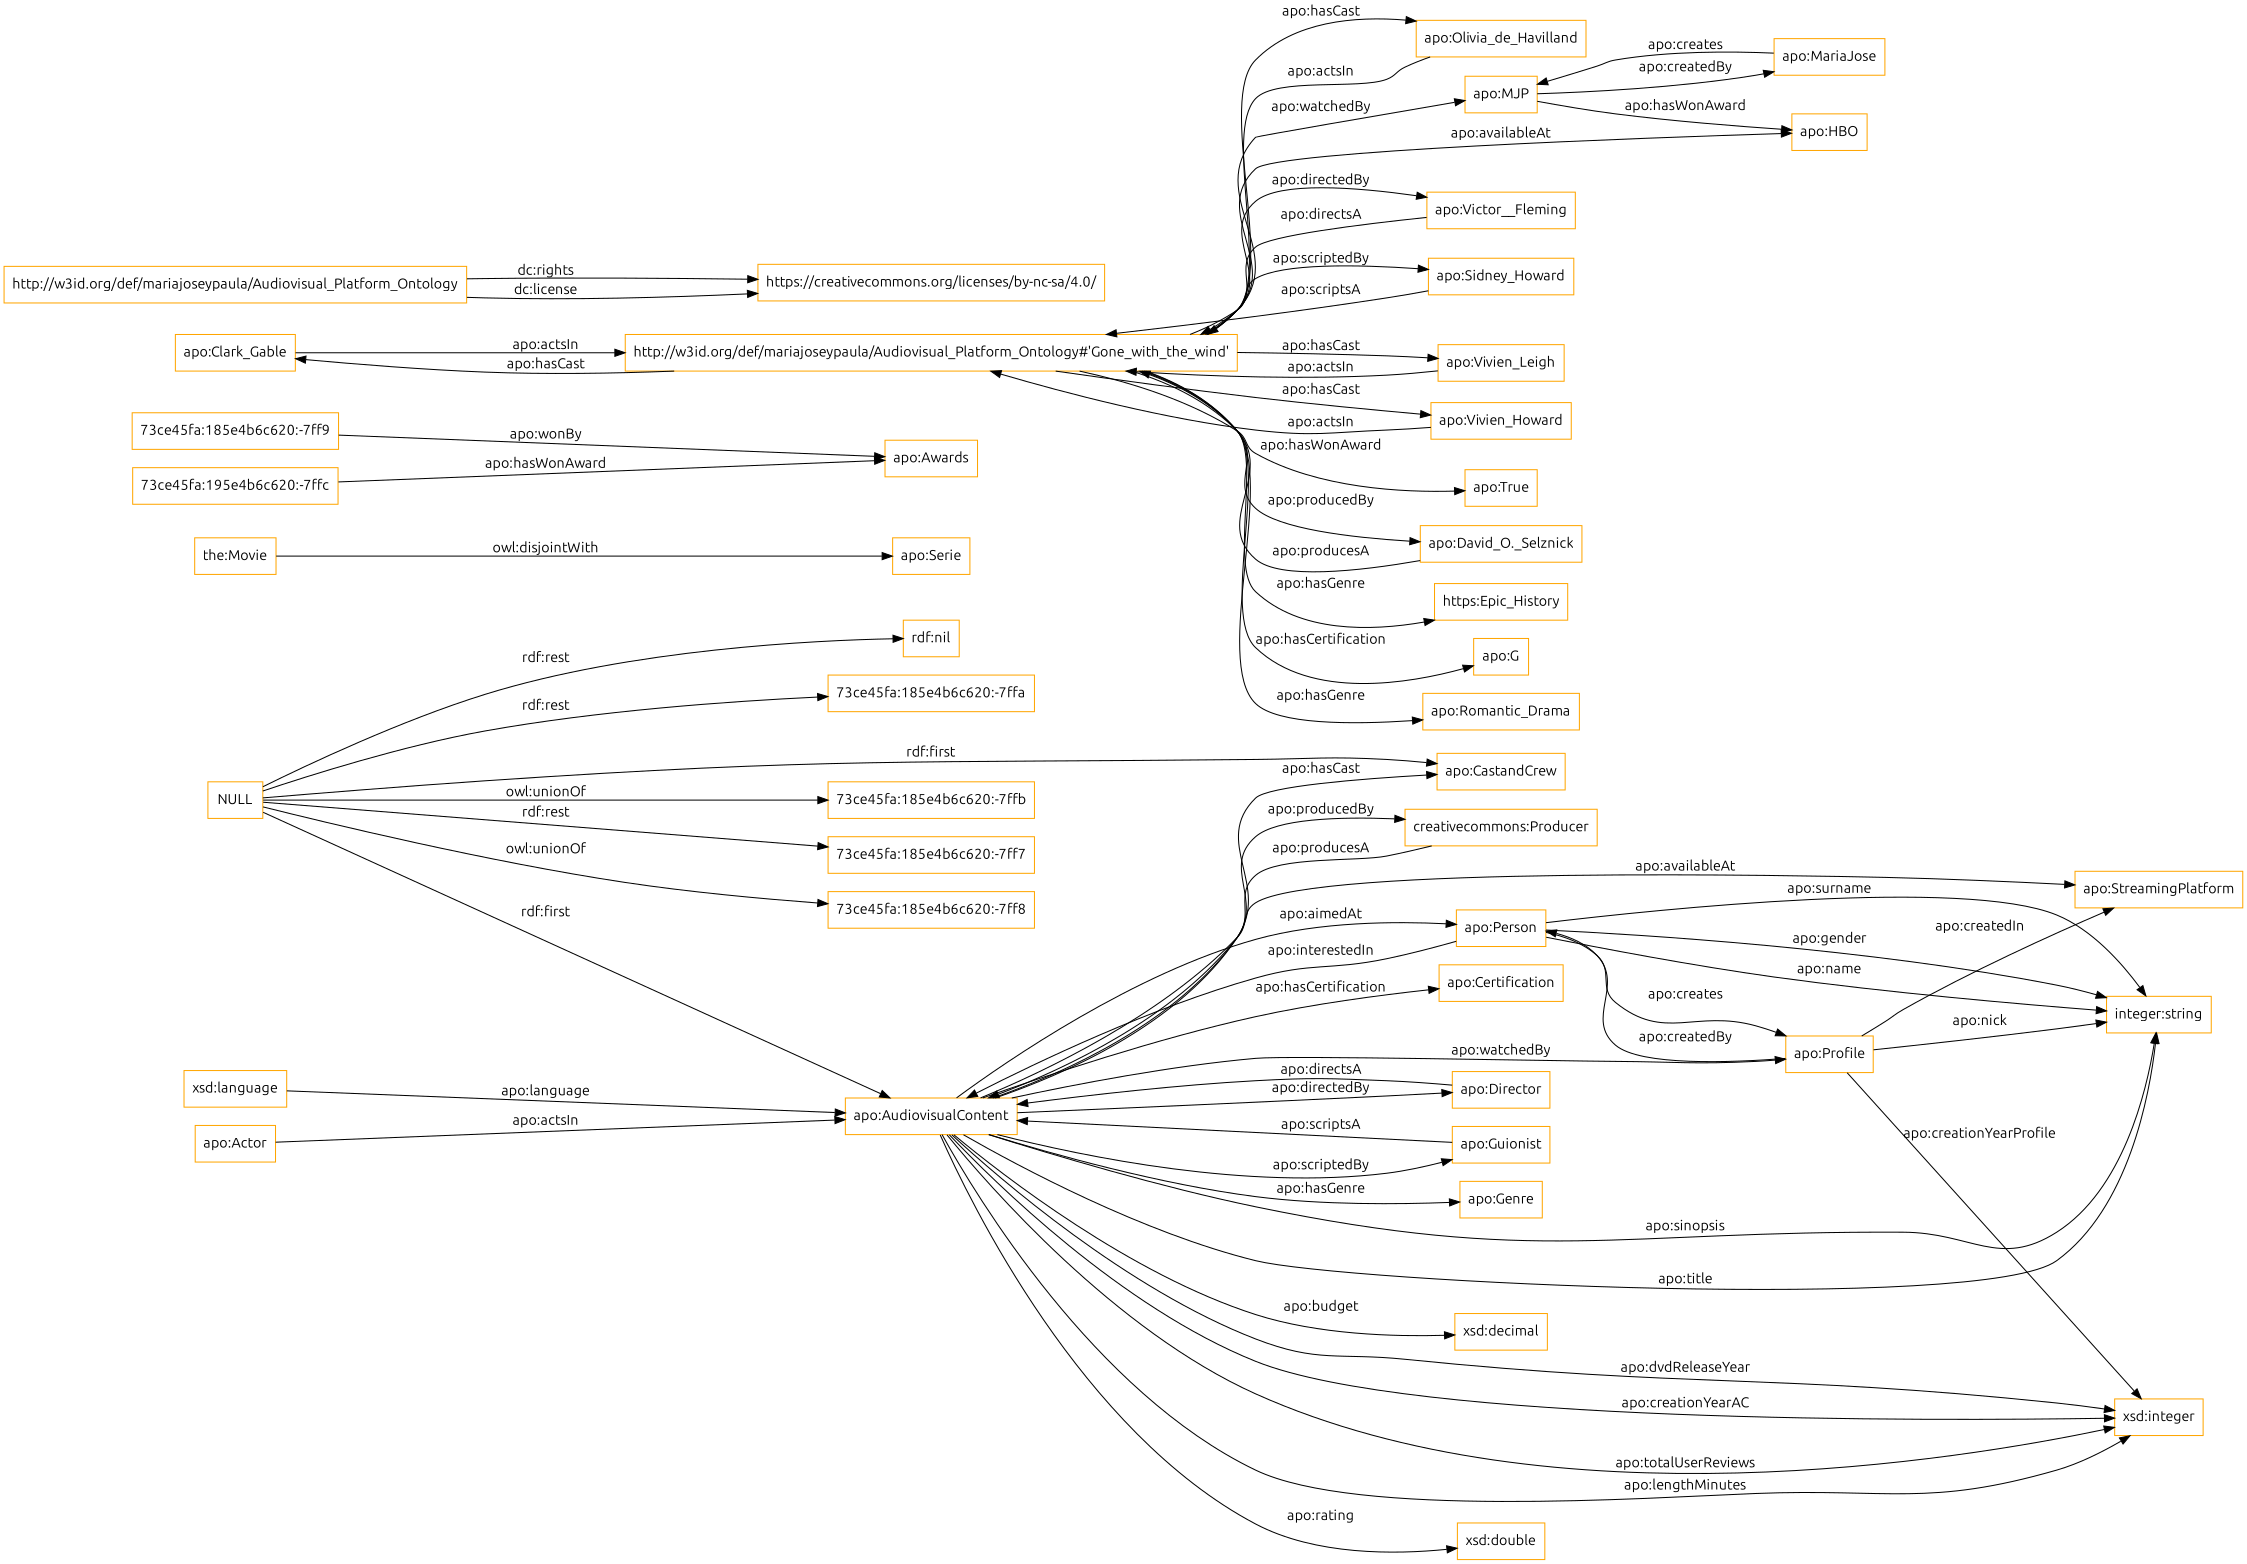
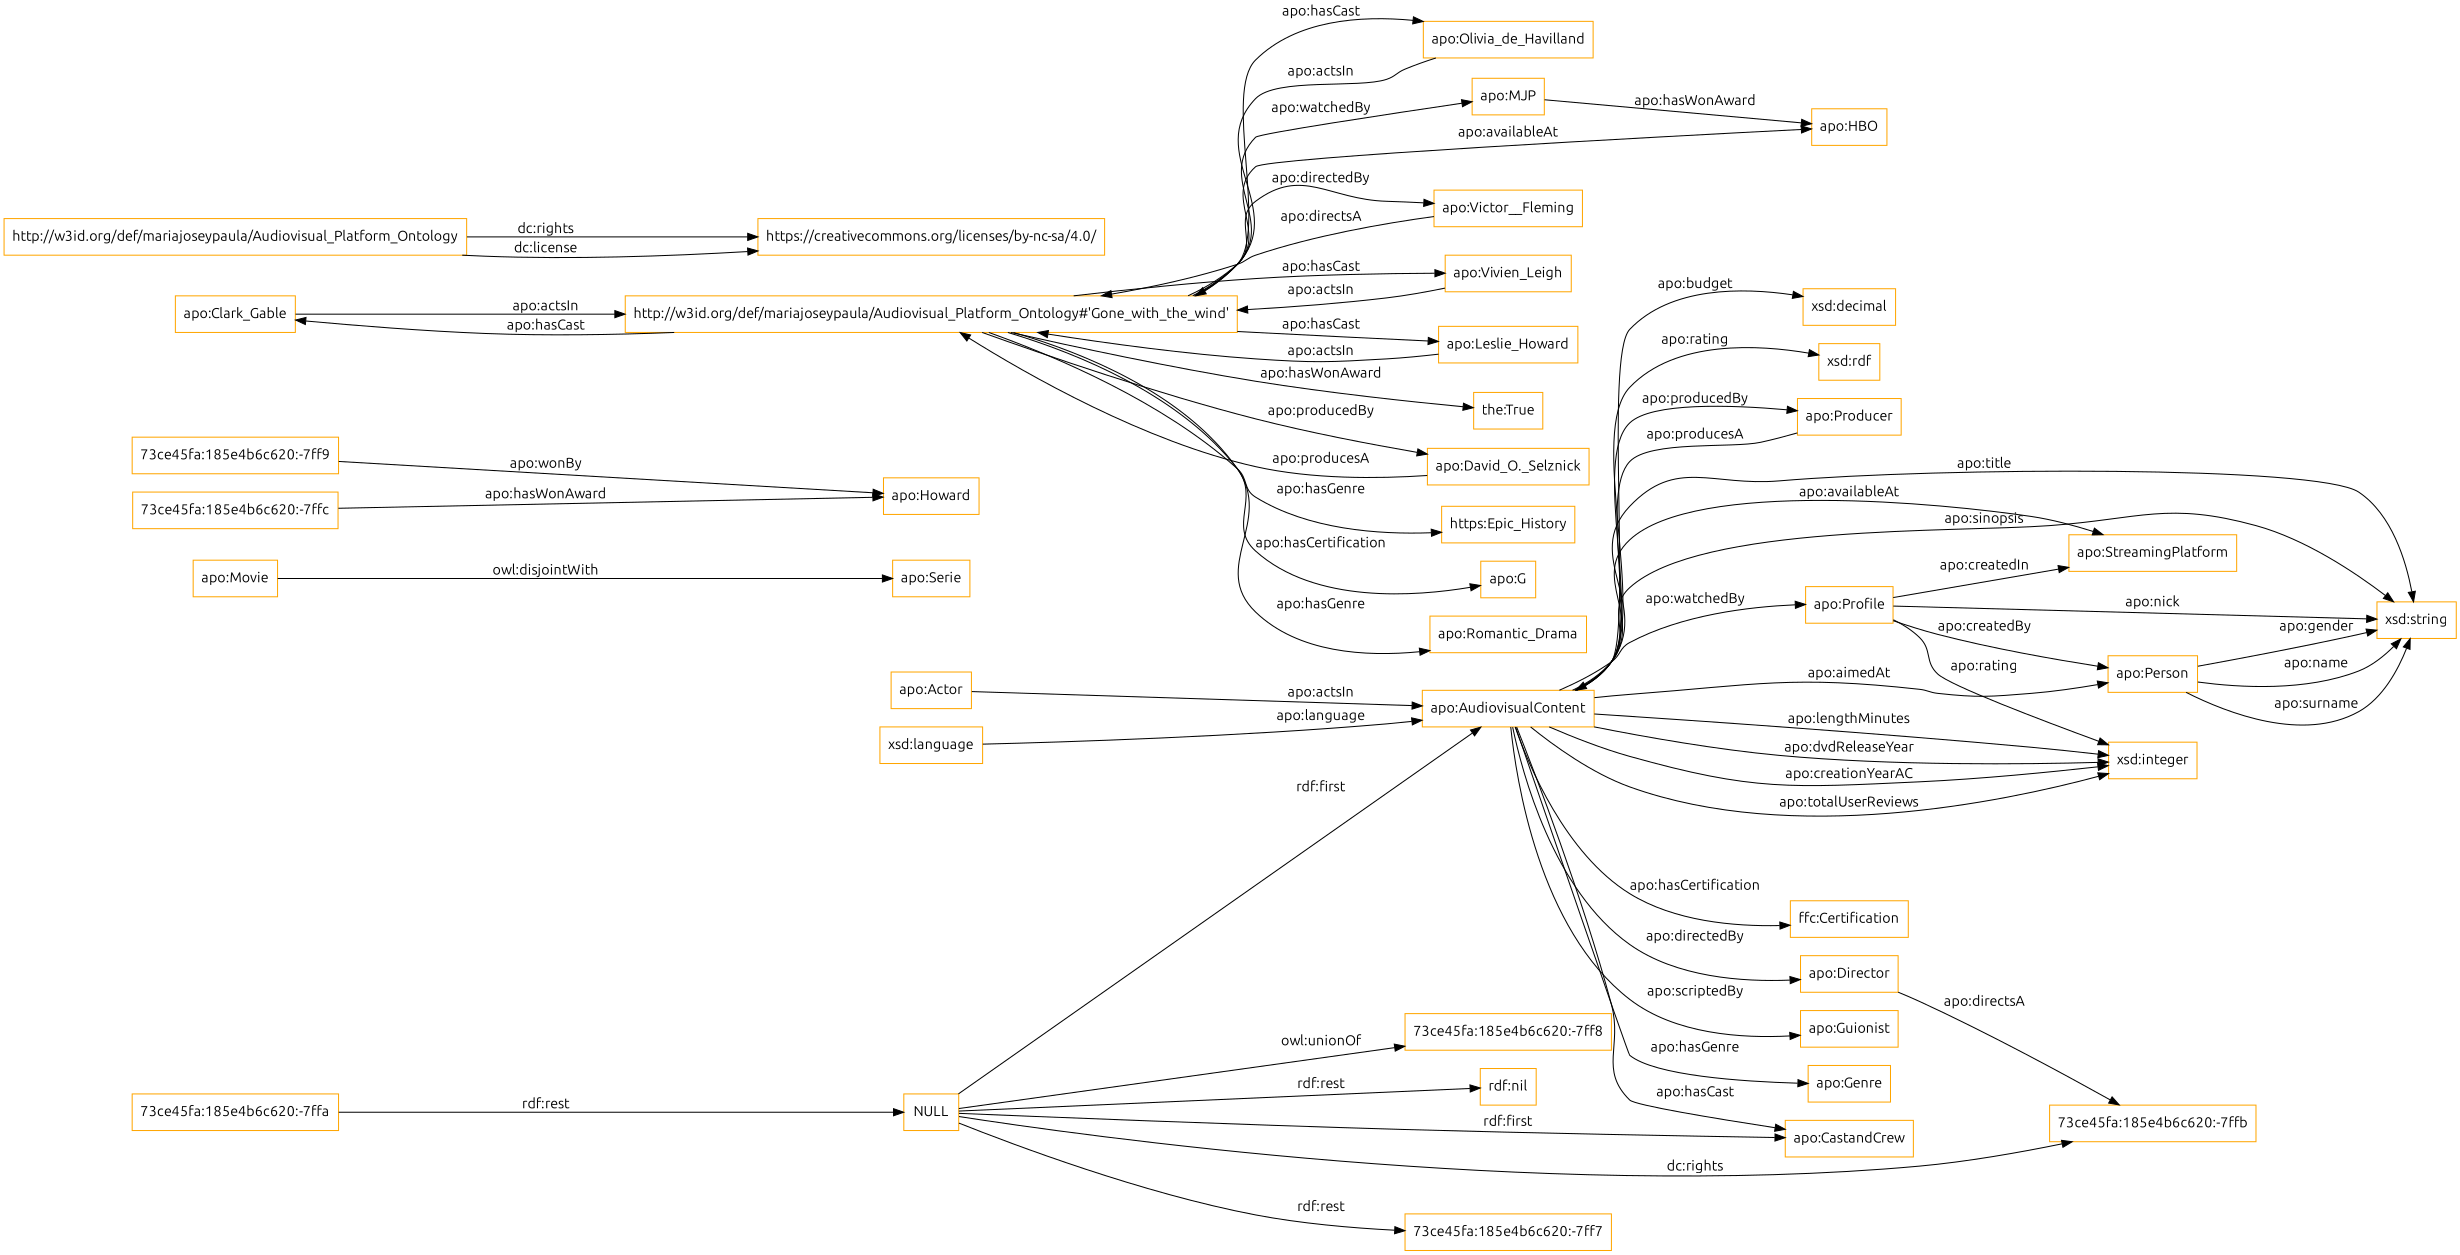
(1829, 57) -> none
(1501, 277) -> none
(1501, 421) -> (1508, 345)
(931, 459) -> (931, 496)
(235, 486) -> (235, 510)
(1501, 488) -> (1508, 411)
(235, 556) -> (235, 578)
(536, 723) -> (616, 1112)
(546, 792) -> (1695, 1167)
(1501, 828) -> (1849, 417)
(1501, 983) -> (1849, 919)
(1209, 993) -> none
(2159, 1015) -> (2417, 620)
(1640, 1017) -> none
(1240, 1082) -> (2005, 1044)
(1240, 1132) -> none
(1980, 1134) -> (1985, 666)
(1501, 1541) -> (1849, 362)
